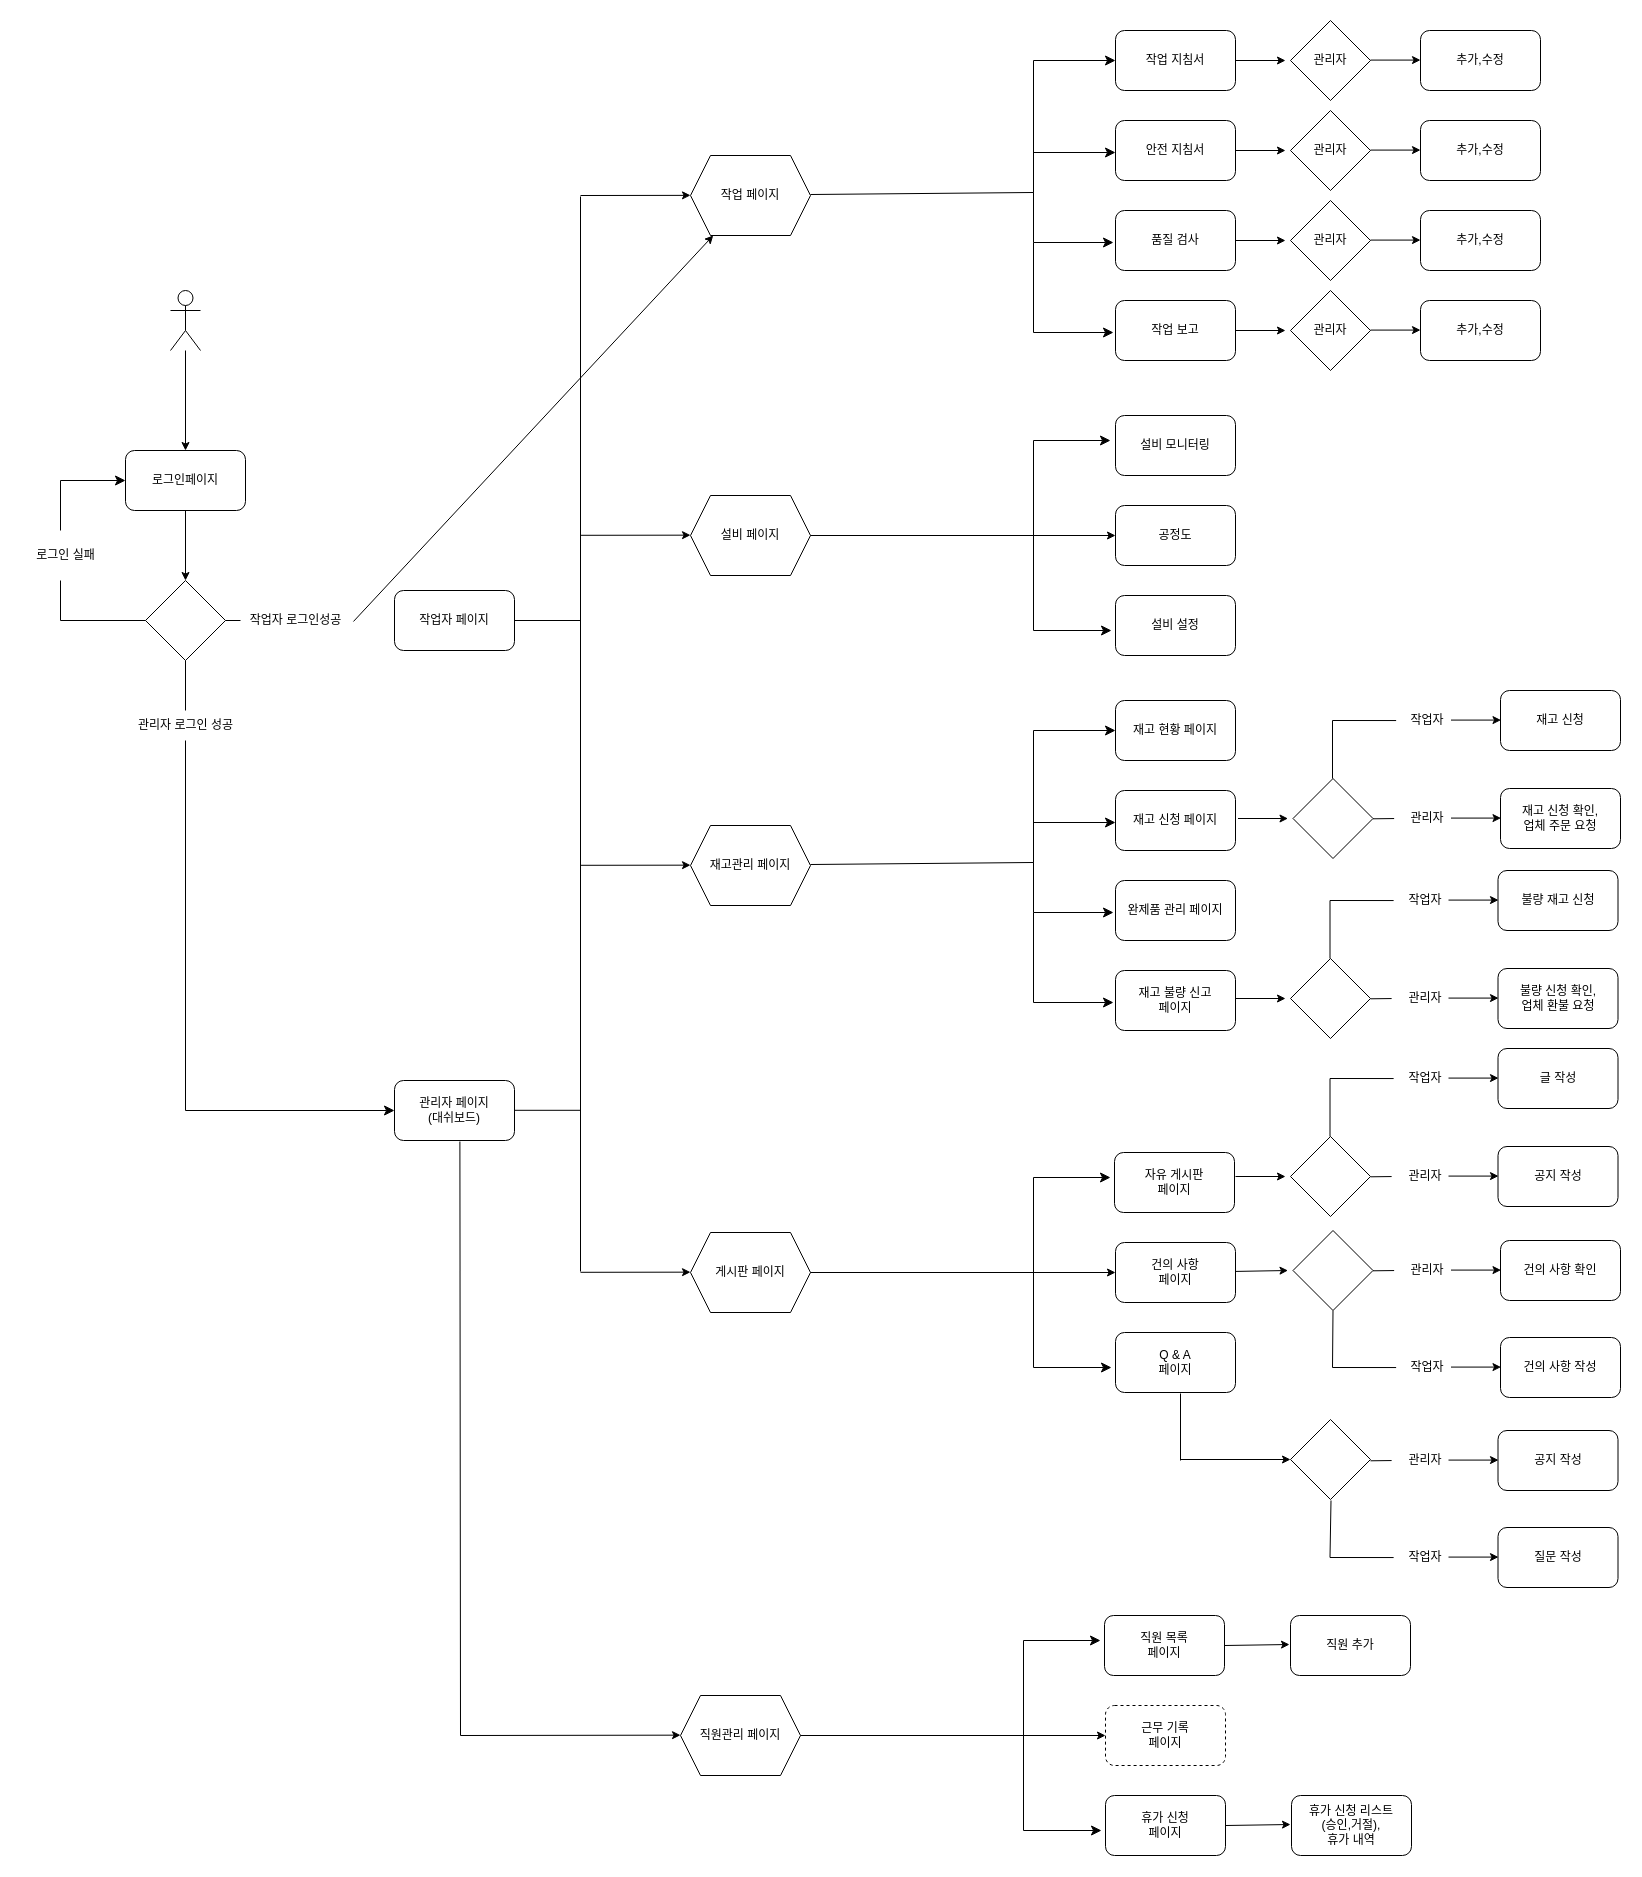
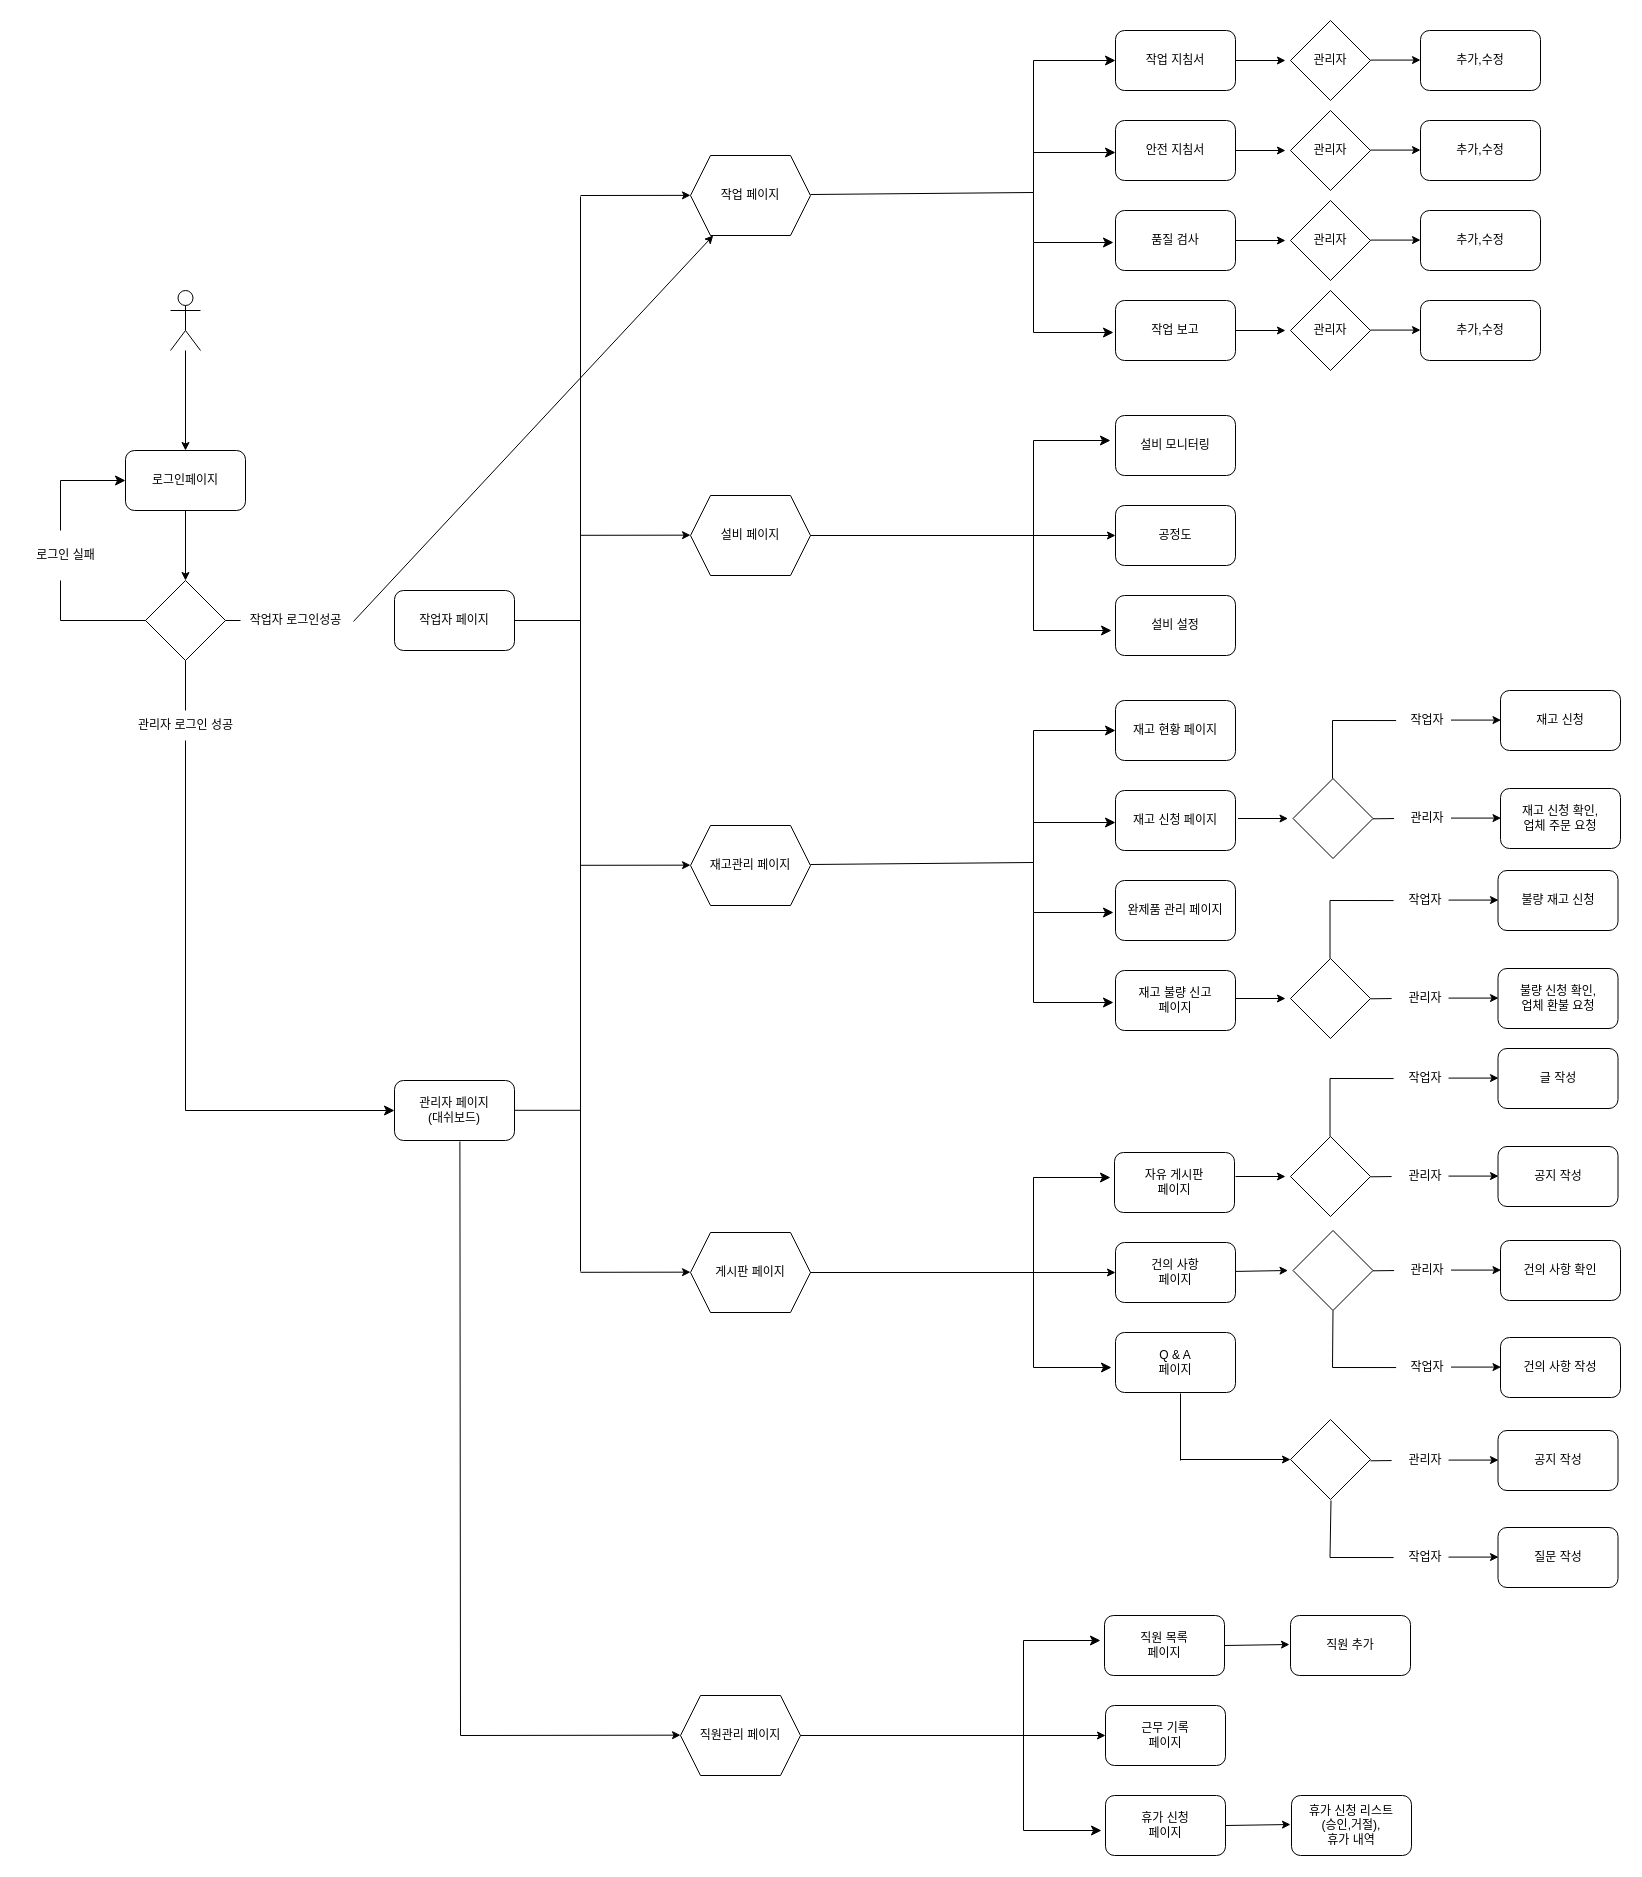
(1166, 1736) -> (1166, 1736)
